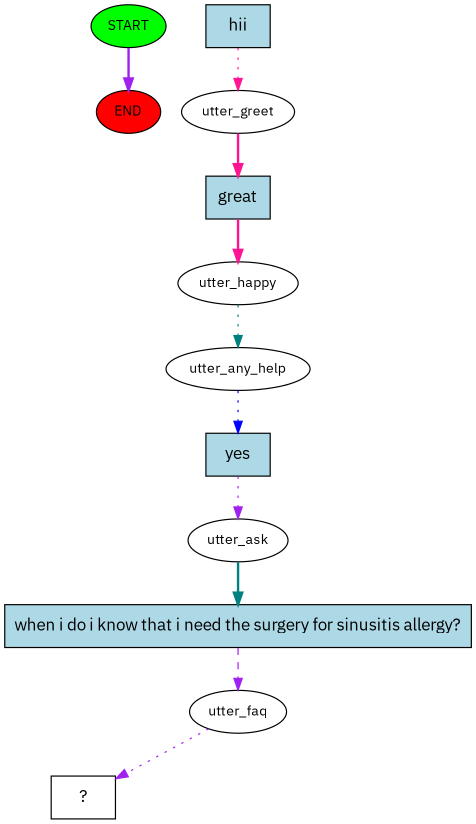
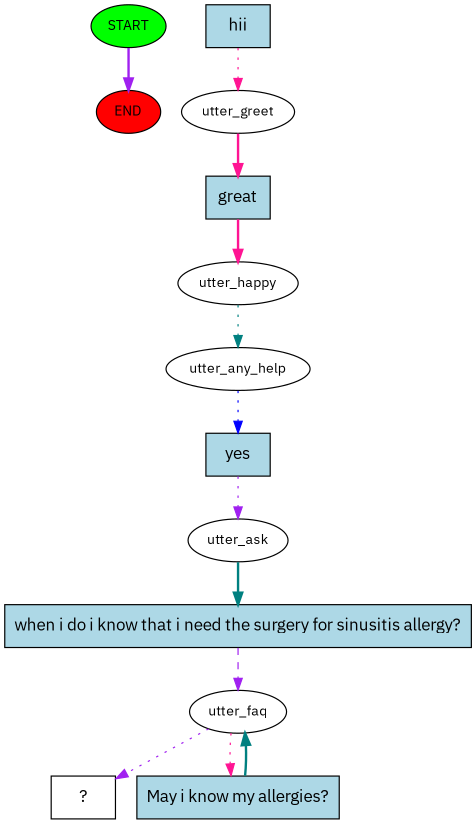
none -> (238, 797)
